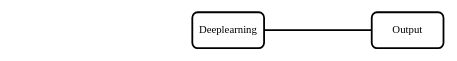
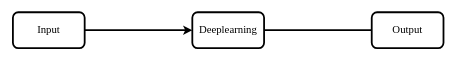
none -> (48, 30)
none -> (135, 30)
